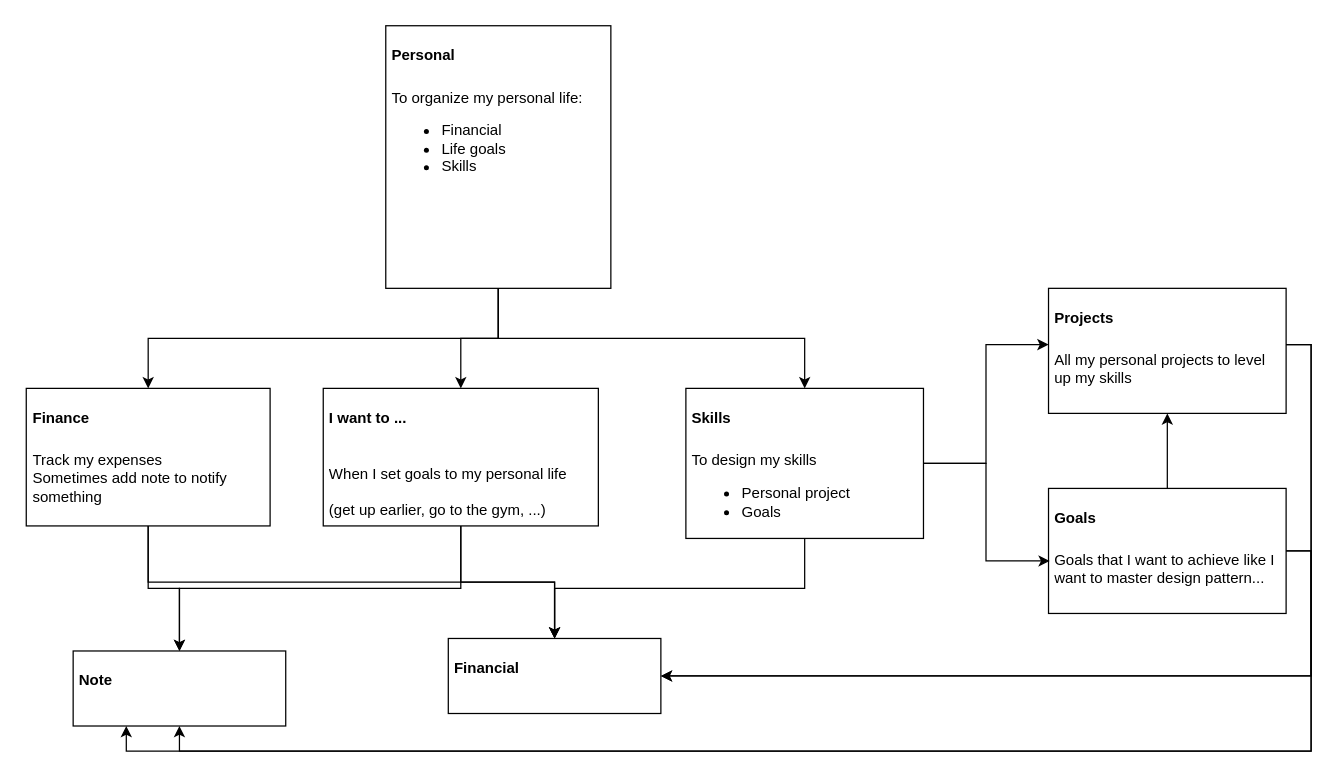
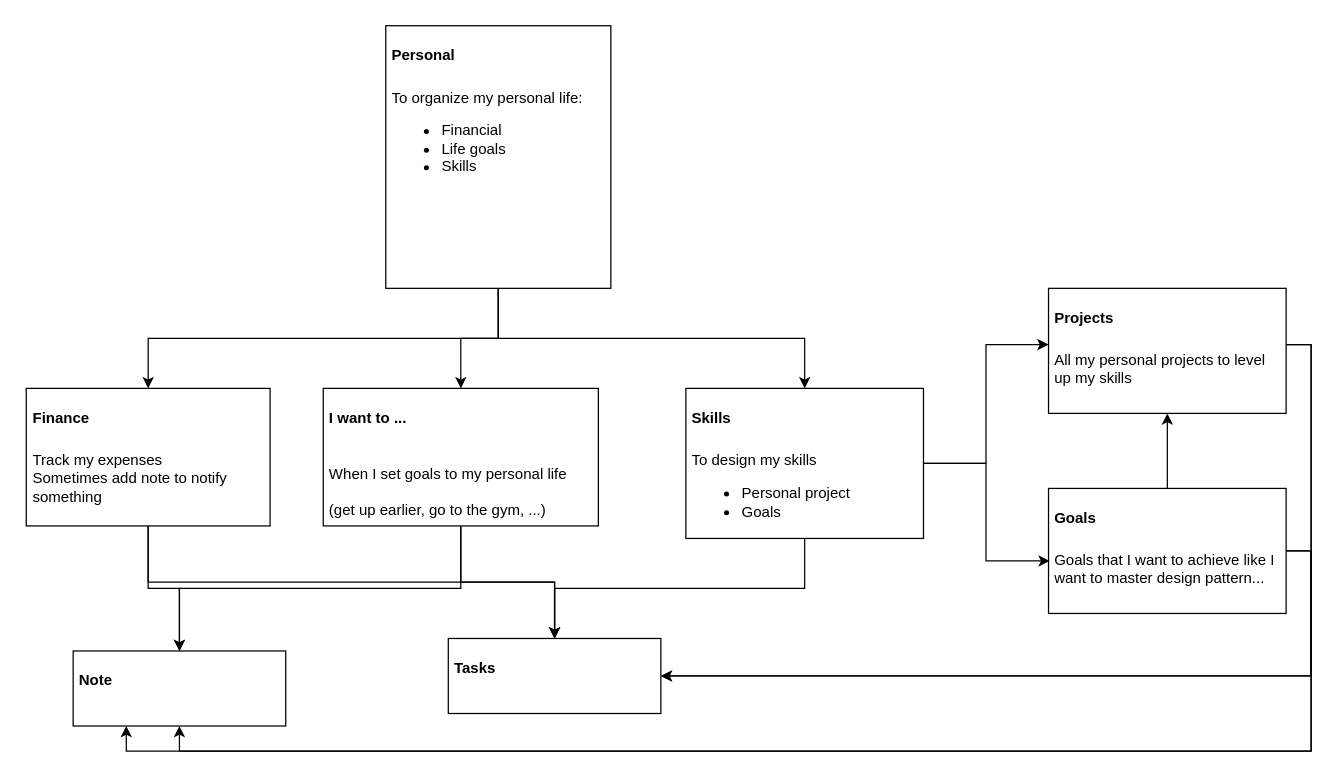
(486, 635) -> (475, 635)
